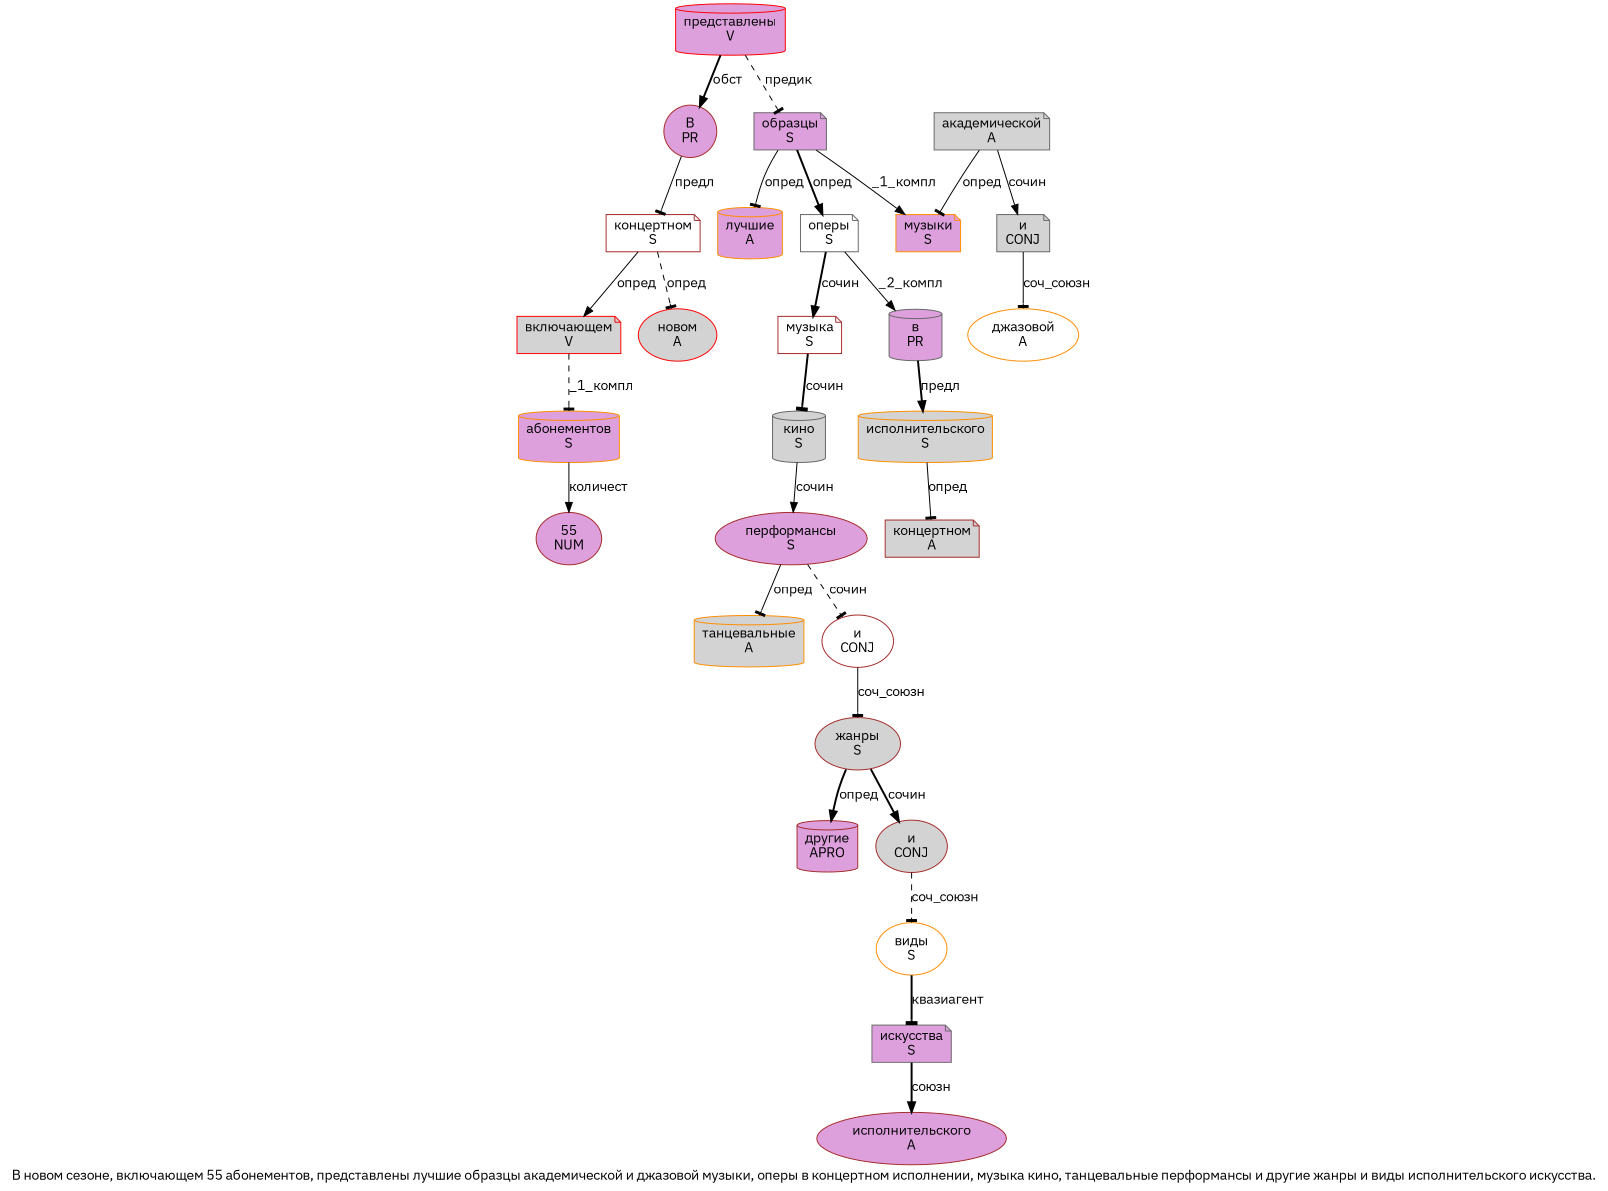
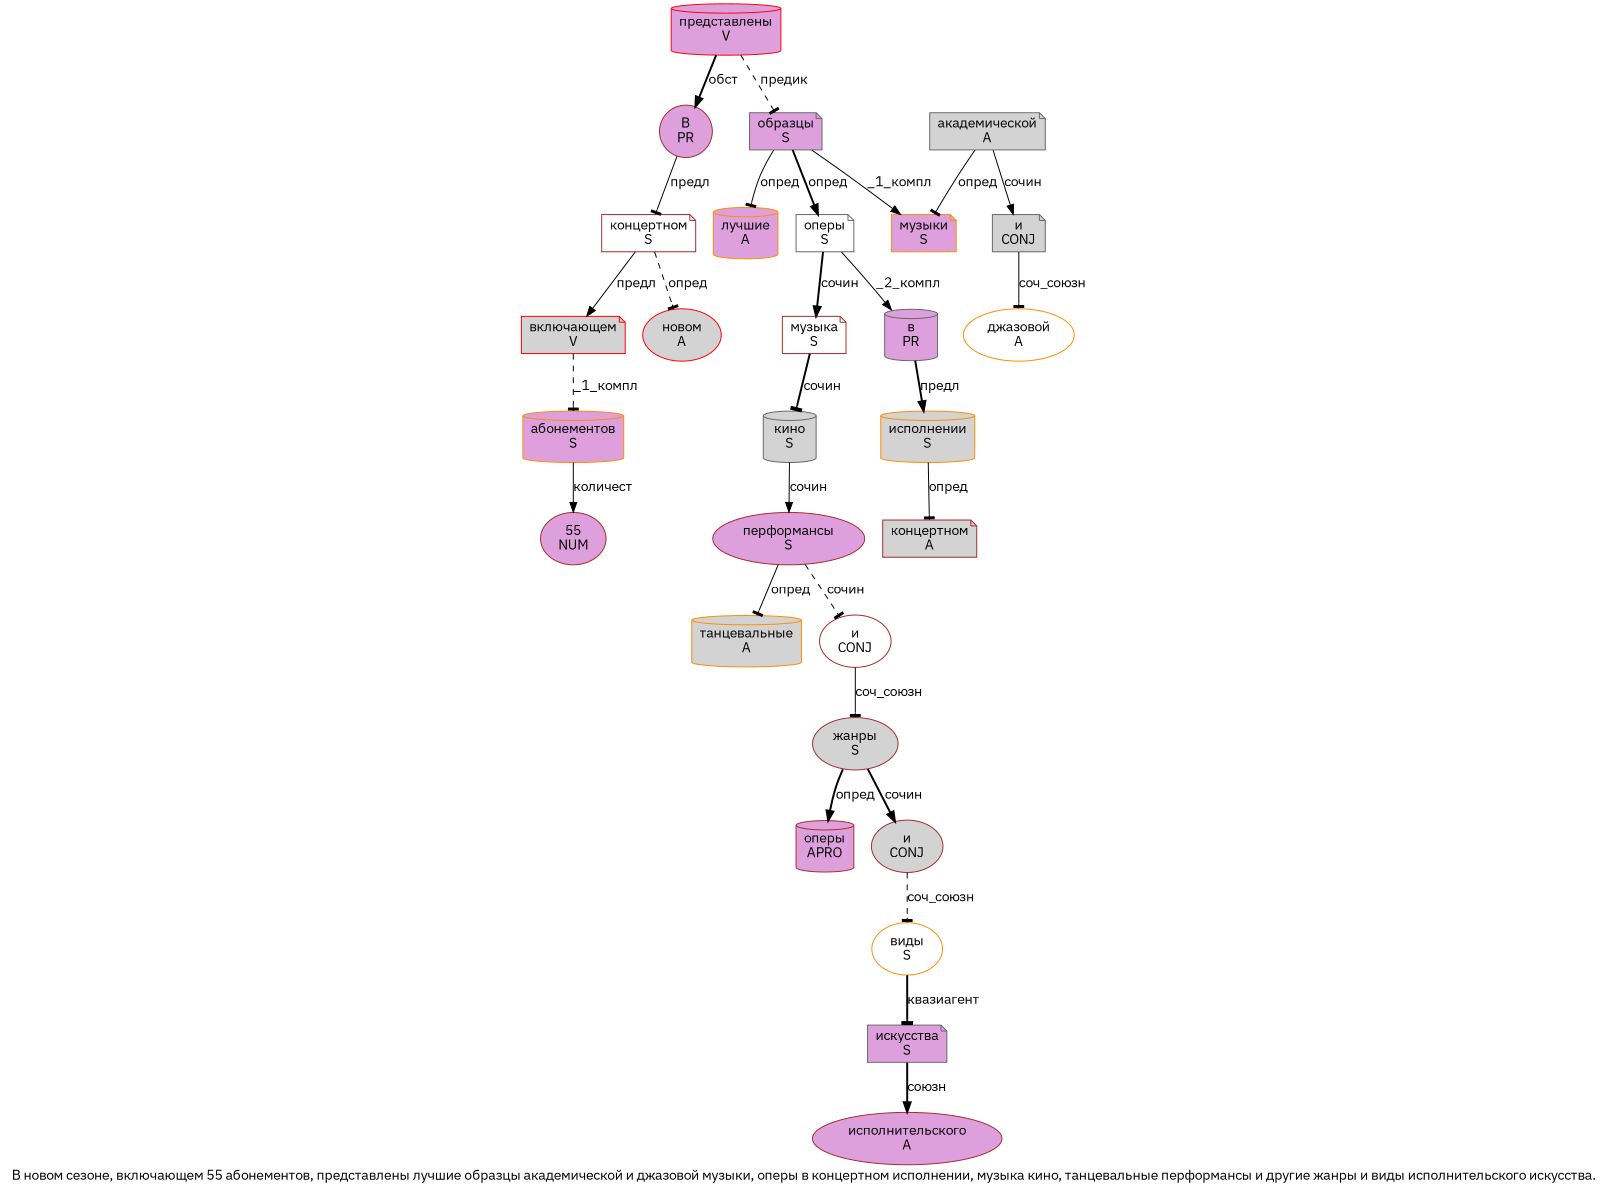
(636, 284) -> (636, 284)
(925, 437) -> (928, 437)
(827, 846) -> (825, 846)
